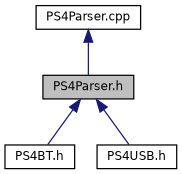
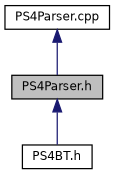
(137, 157) -> none
